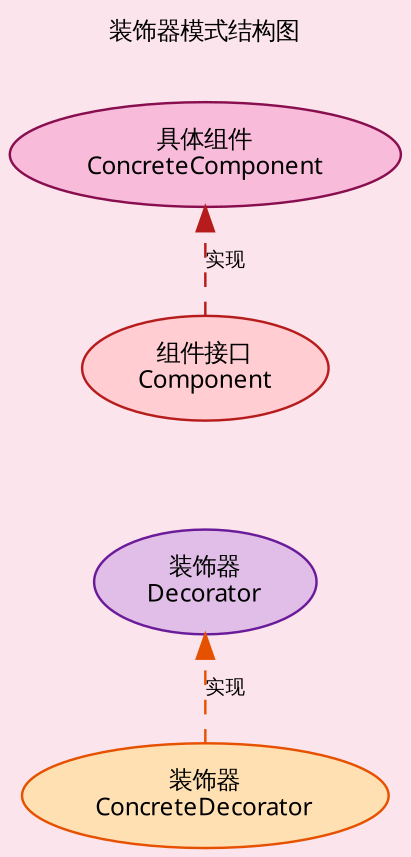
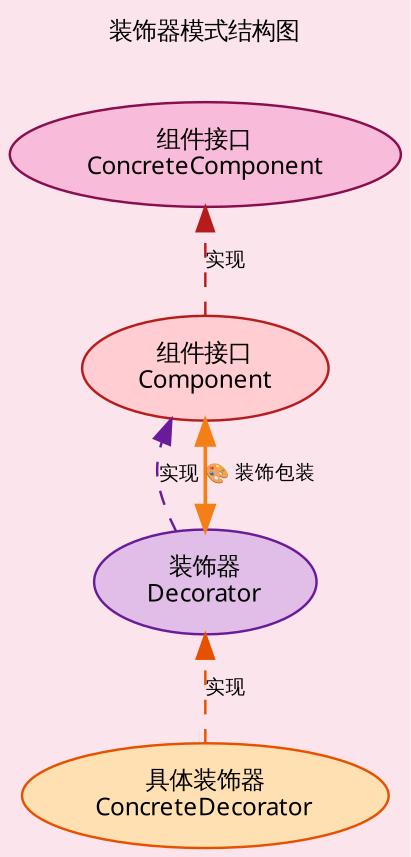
(205, 155) -> (205, 155)
none -> (205, 475)
none -> (159, 488)
(205, 796) -> (205, 796)
